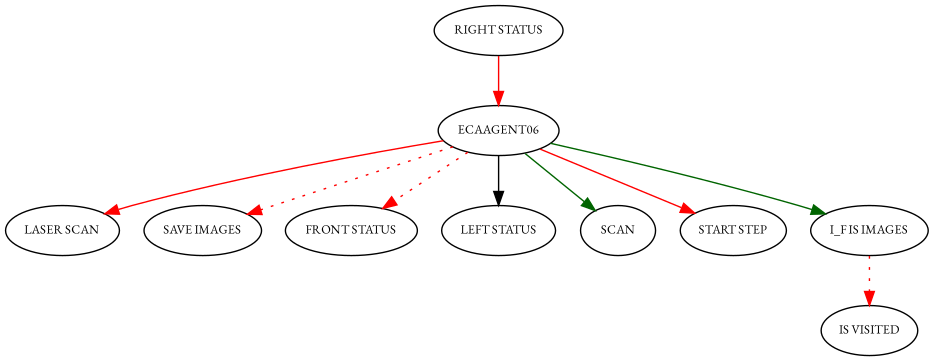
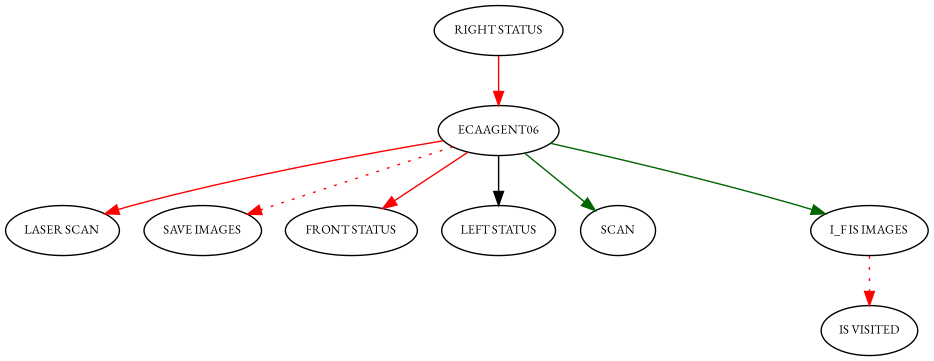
(431, 177) -> (431, 177)
(733, 231) -> none
